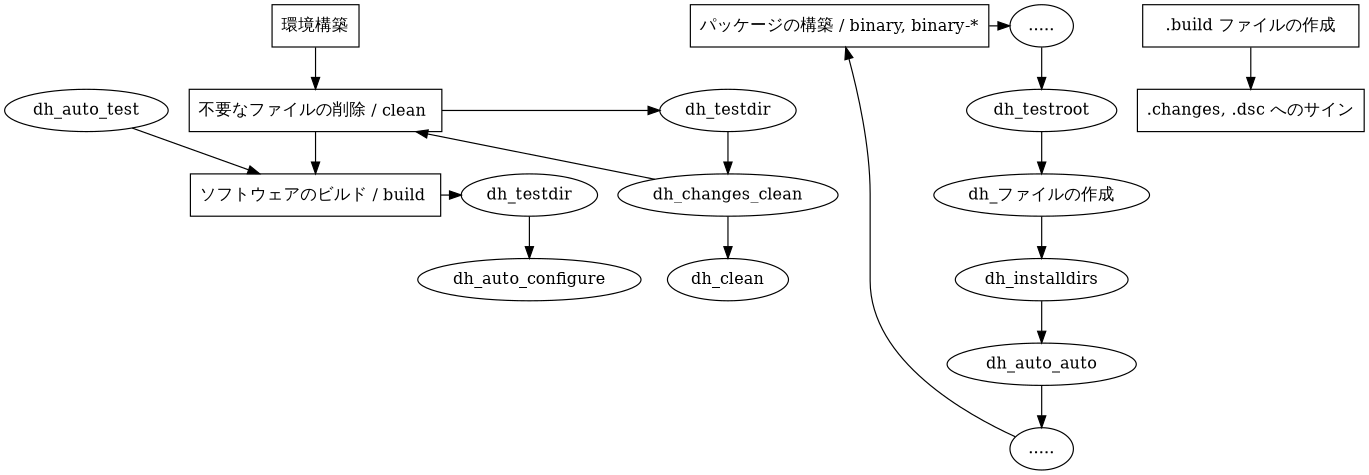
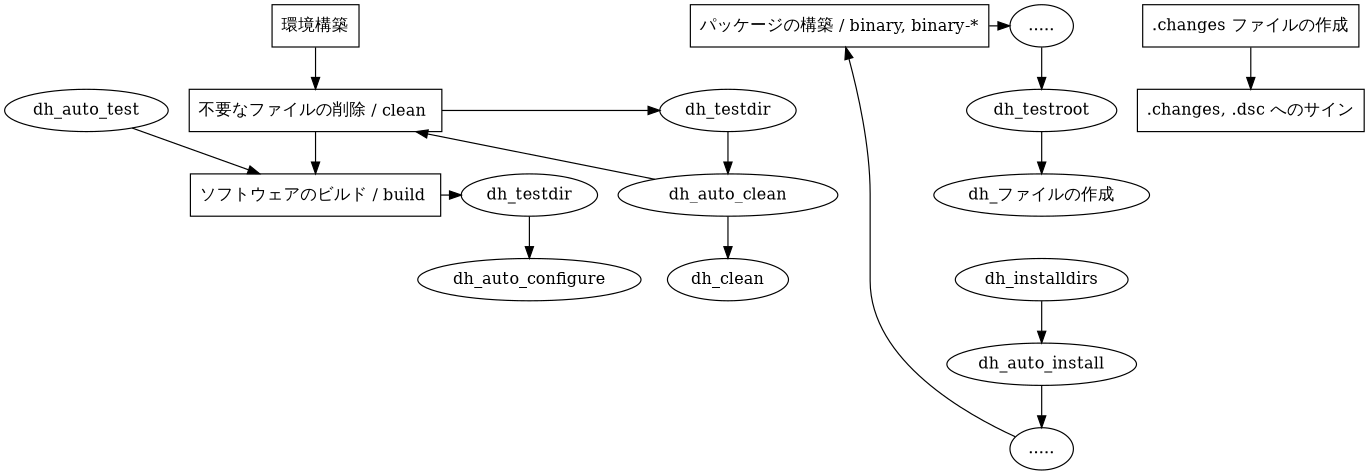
(1251, 26) -> (1251, 26)
(728, 195) -> (728, 195)
(1042, 232) -> none
(1042, 364) -> (1042, 364)
